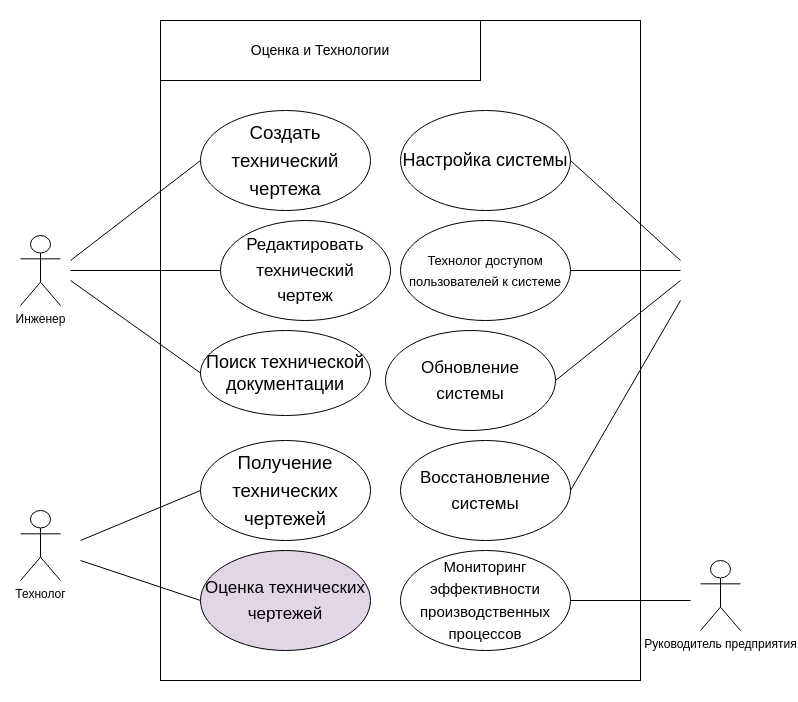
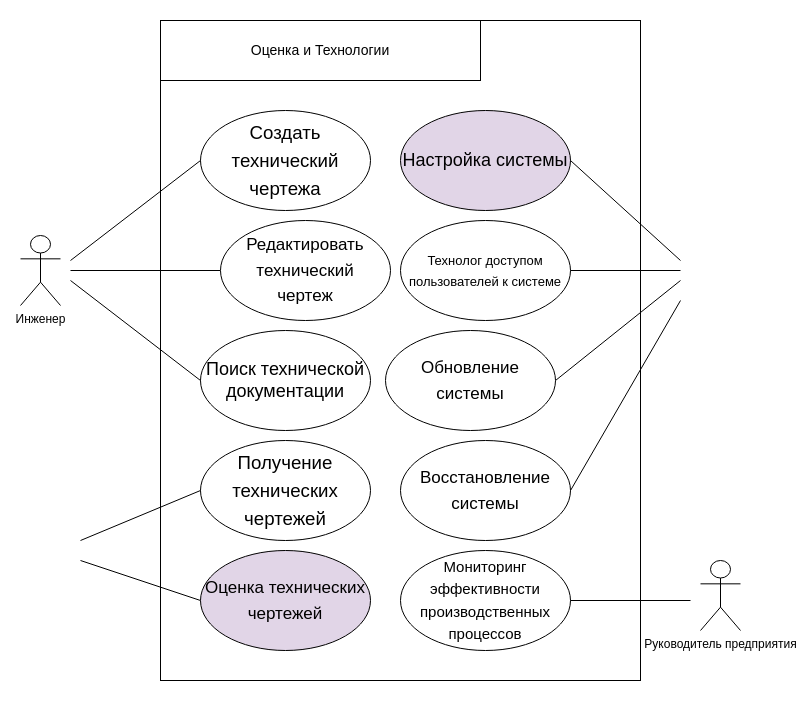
(486, 161) -> (486, 161)
(286, 373) -> (286, 381)
(41, 546) -> none
